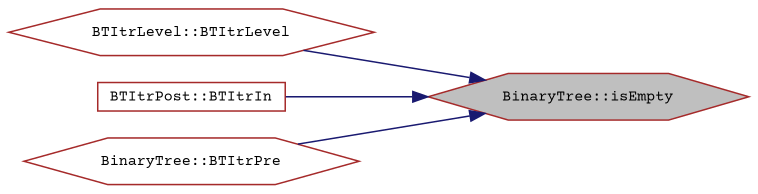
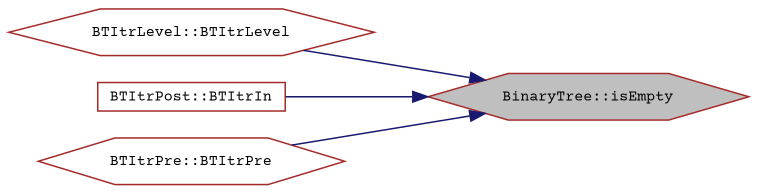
(191, 161) -> (191, 161)
